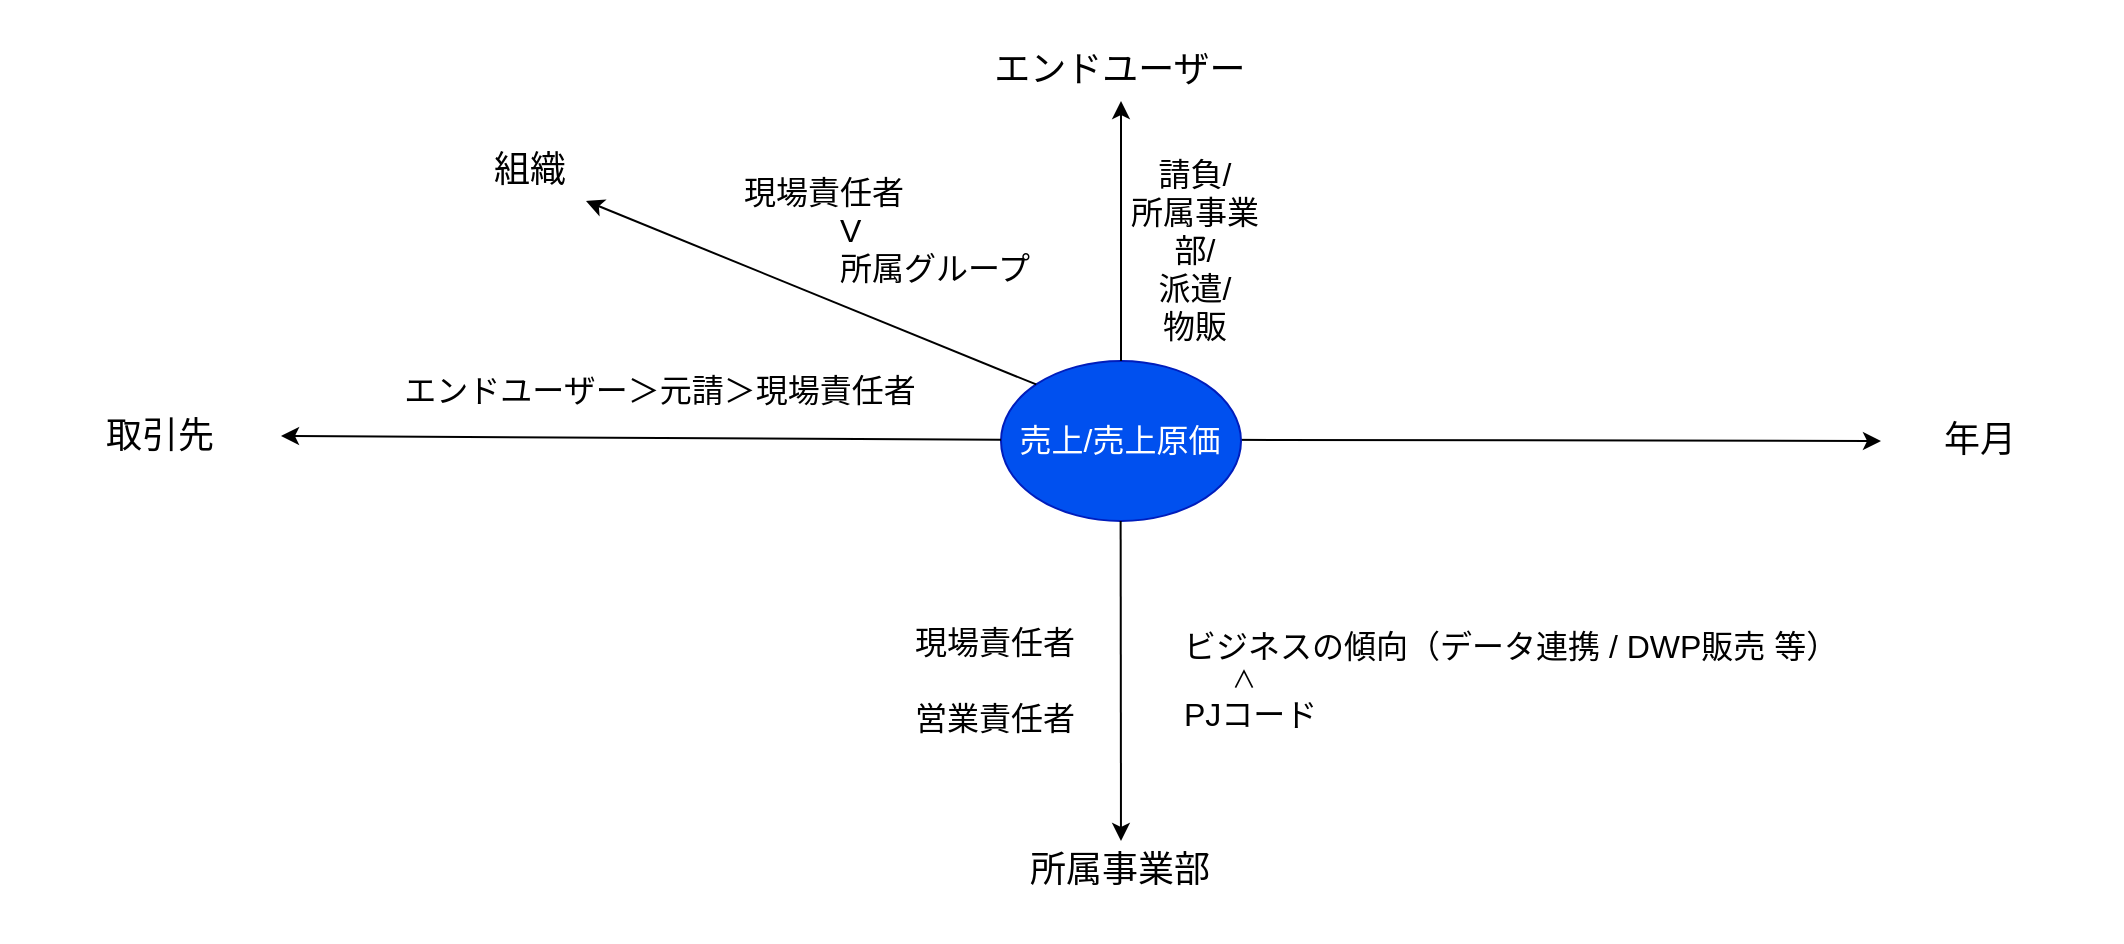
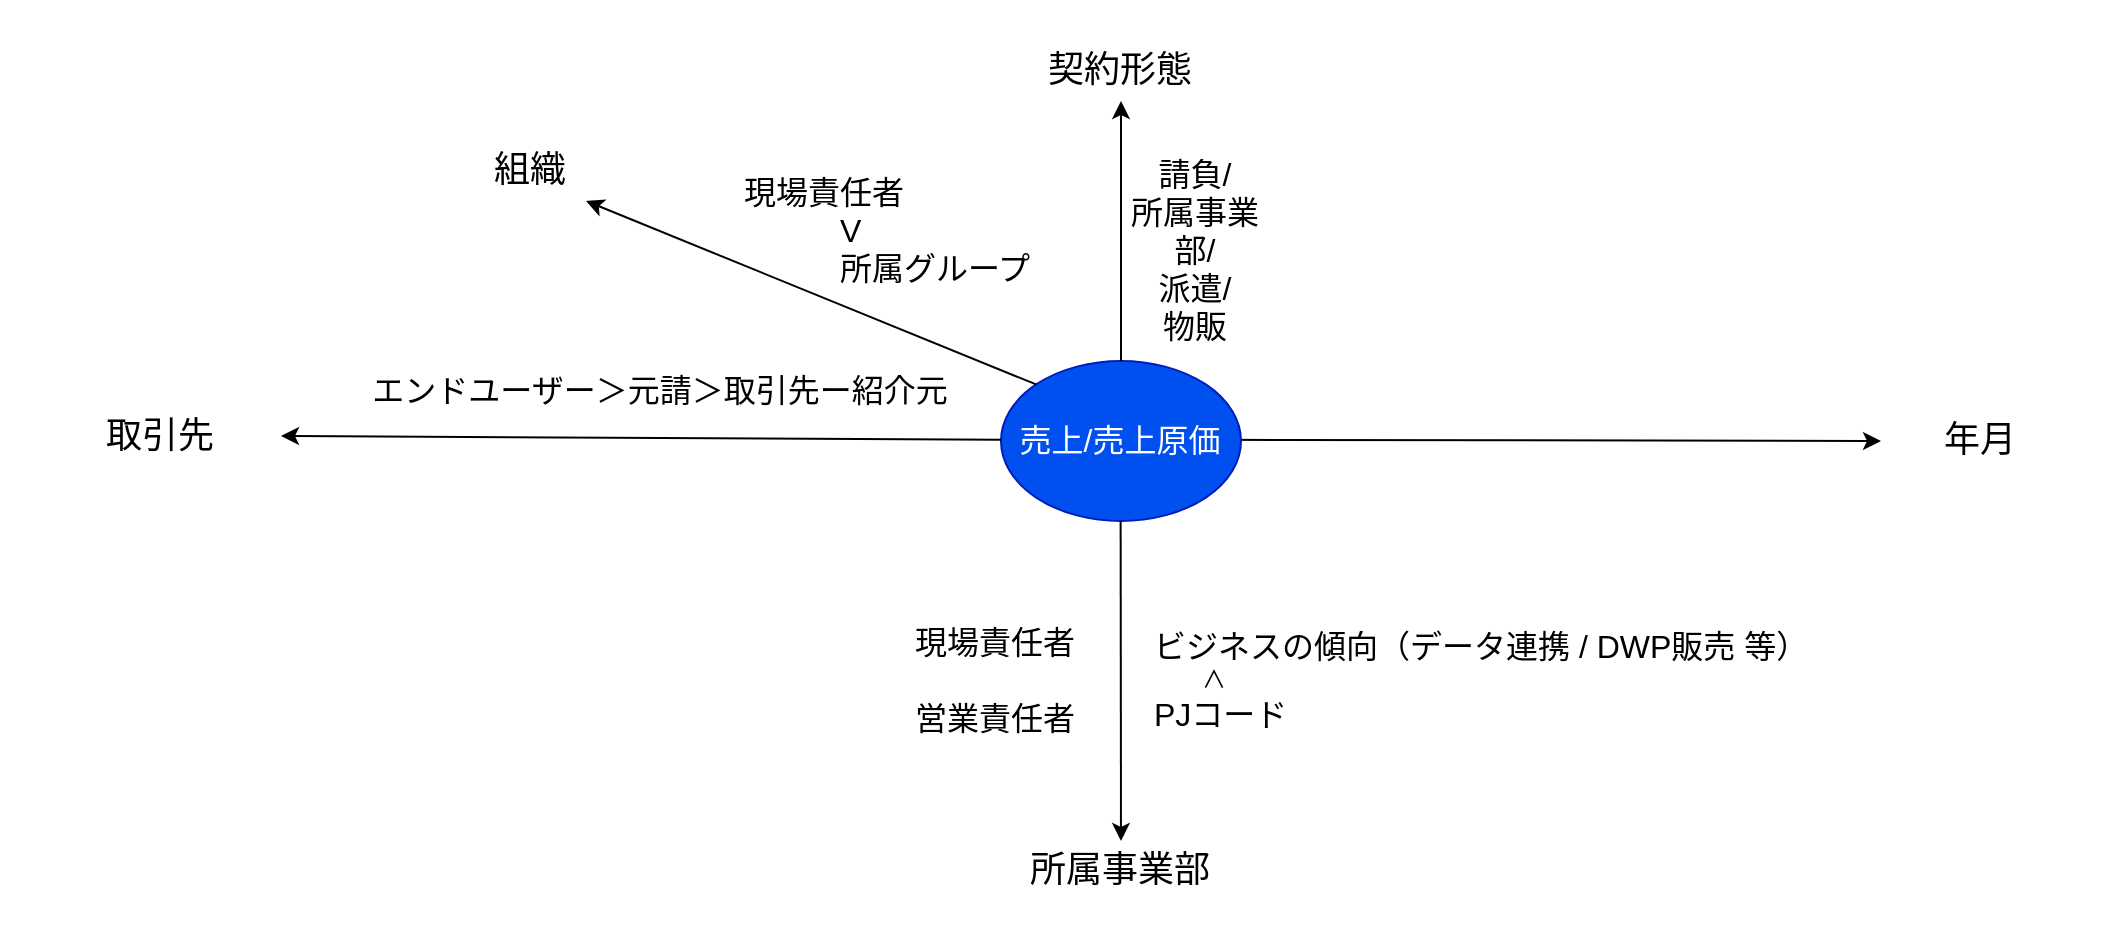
(1121, 71) -> (1121, 71)
(661, 391) -> (661, 391)
(1557, 681) -> (1527, 681)
